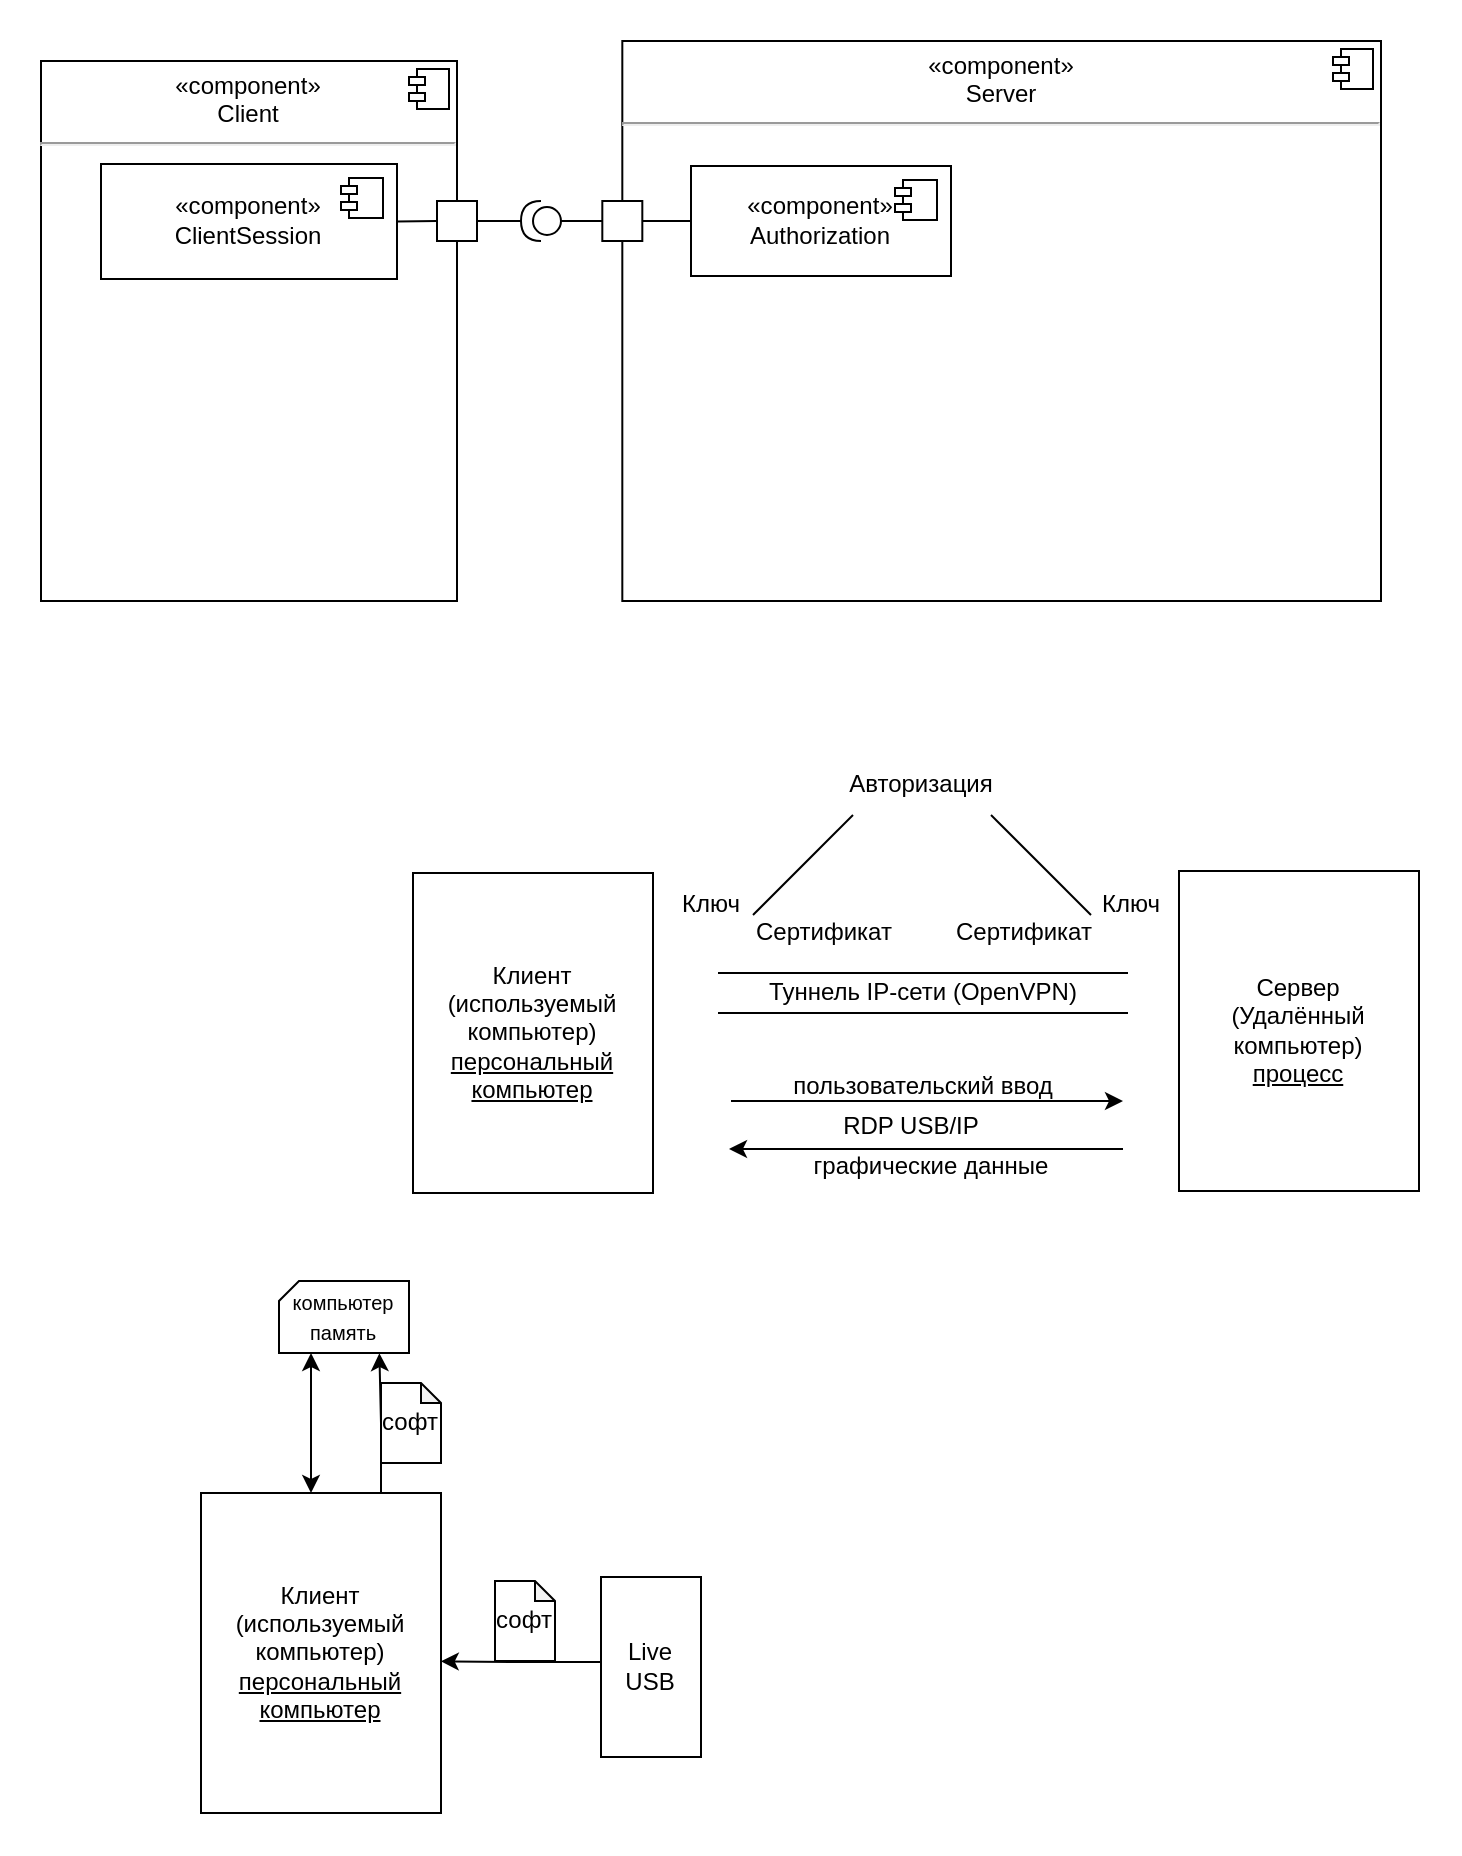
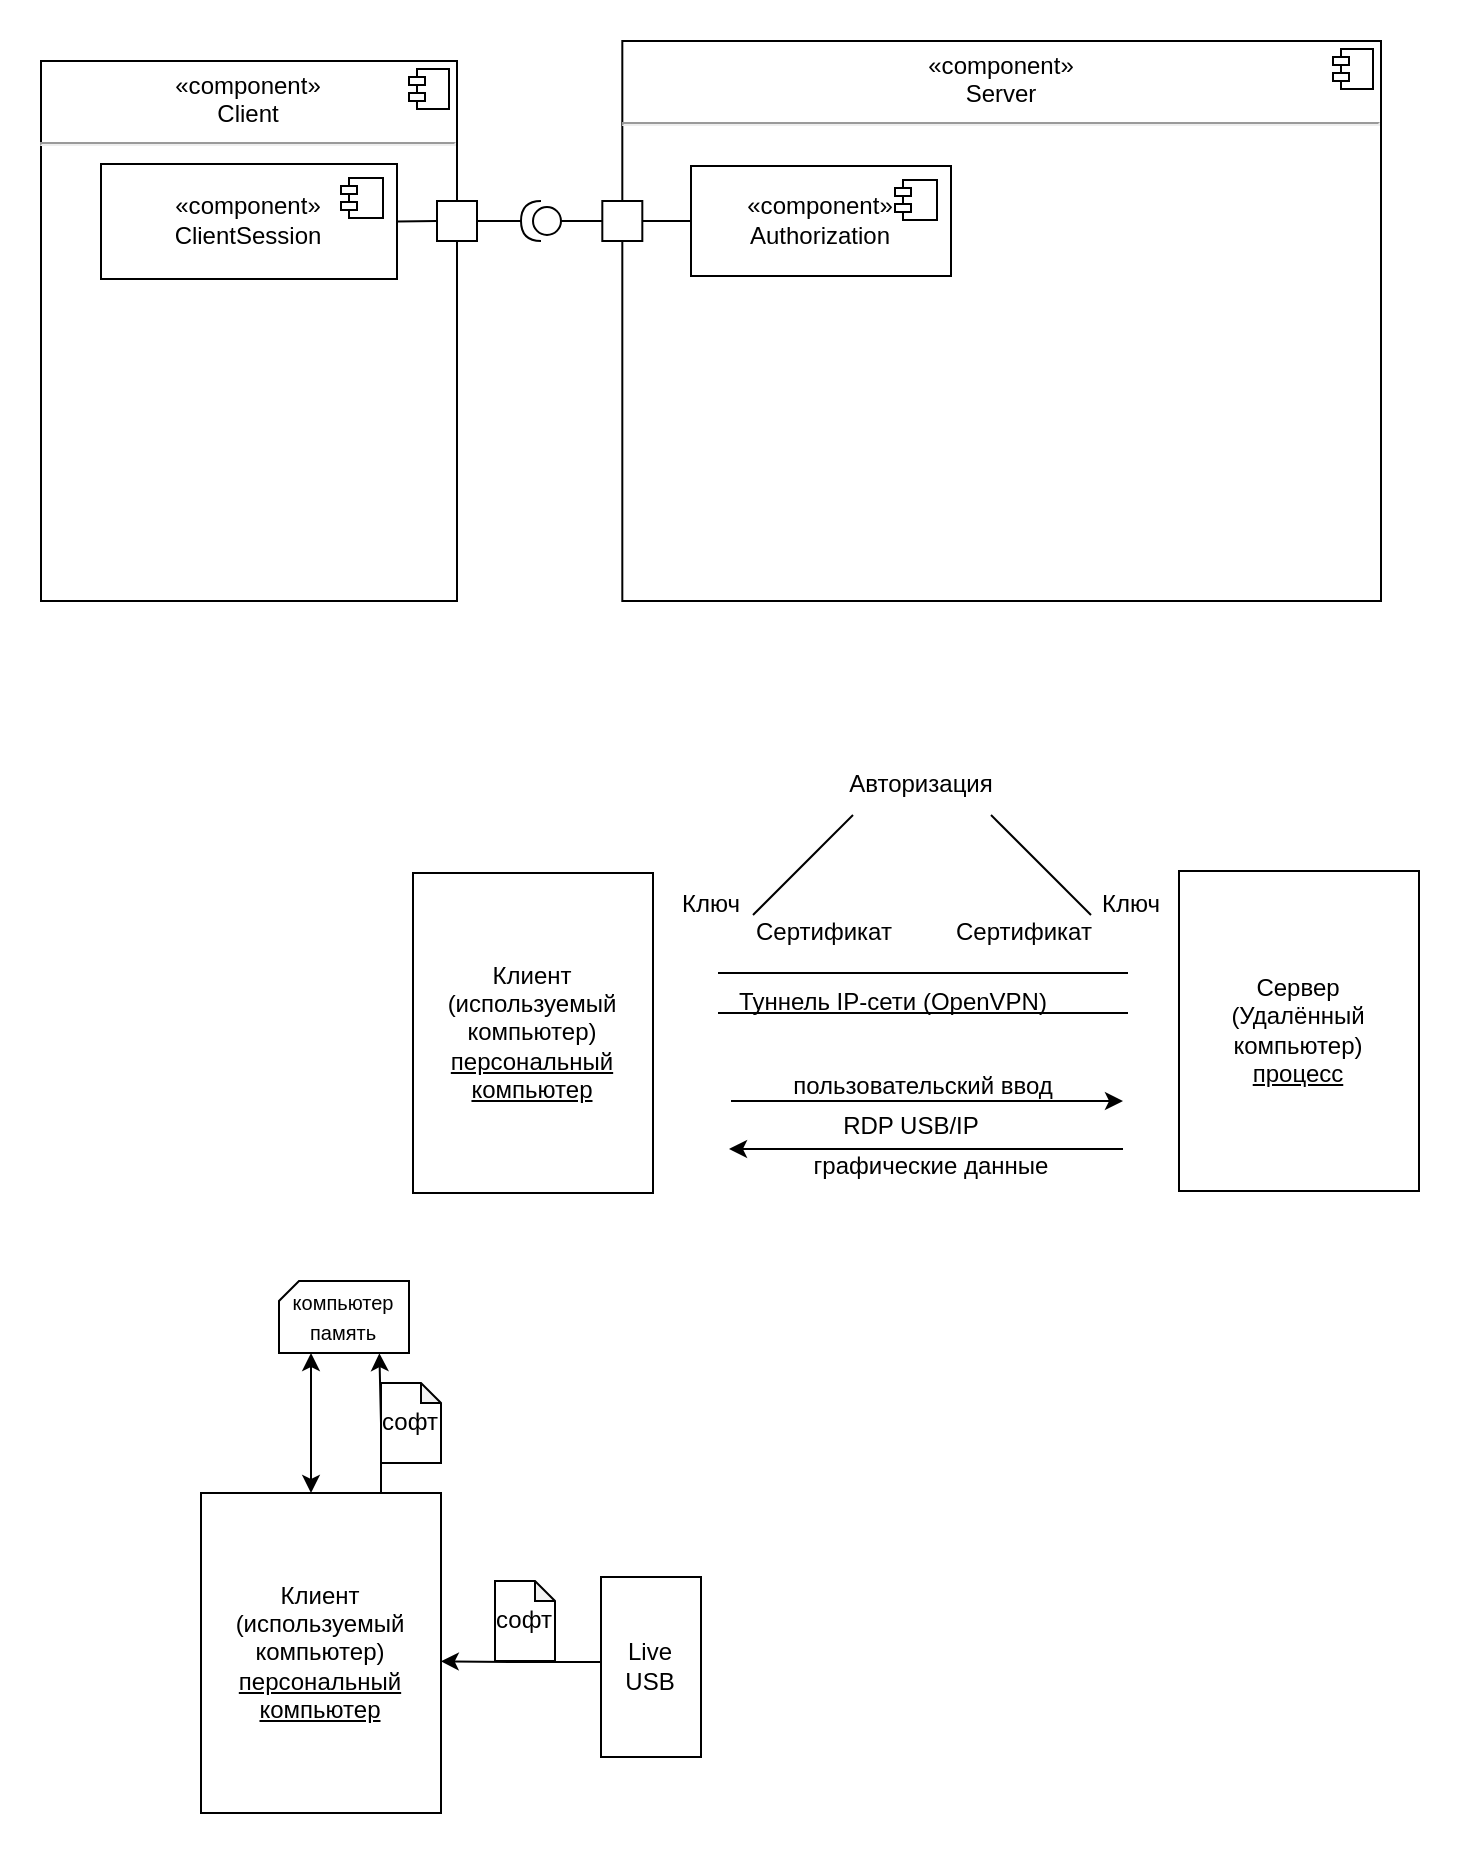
(923, 993) -> (893, 1003)
